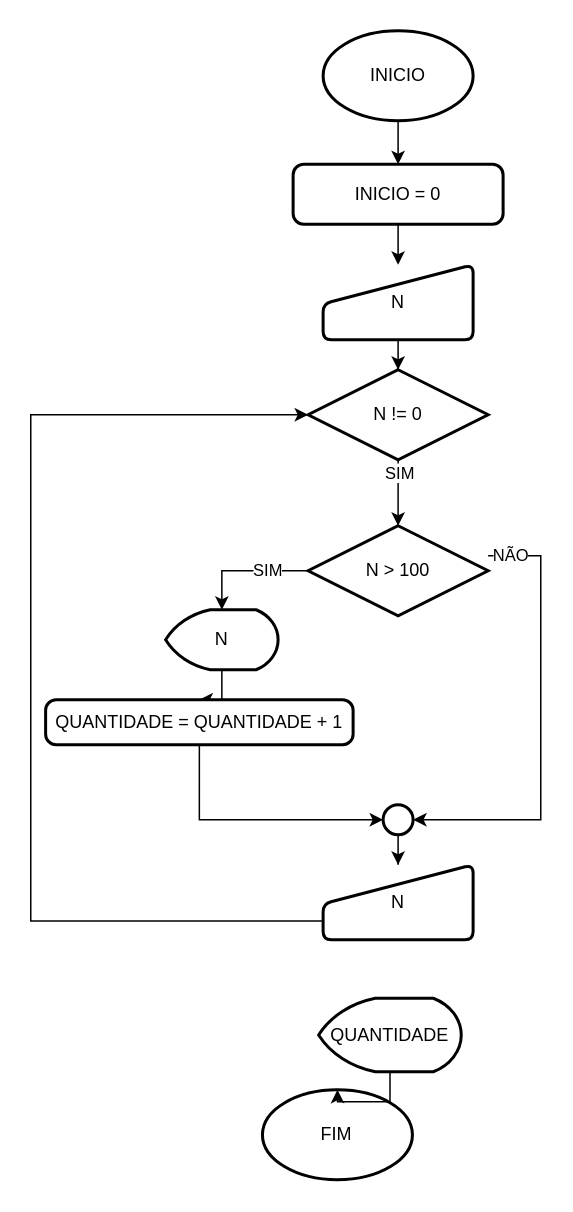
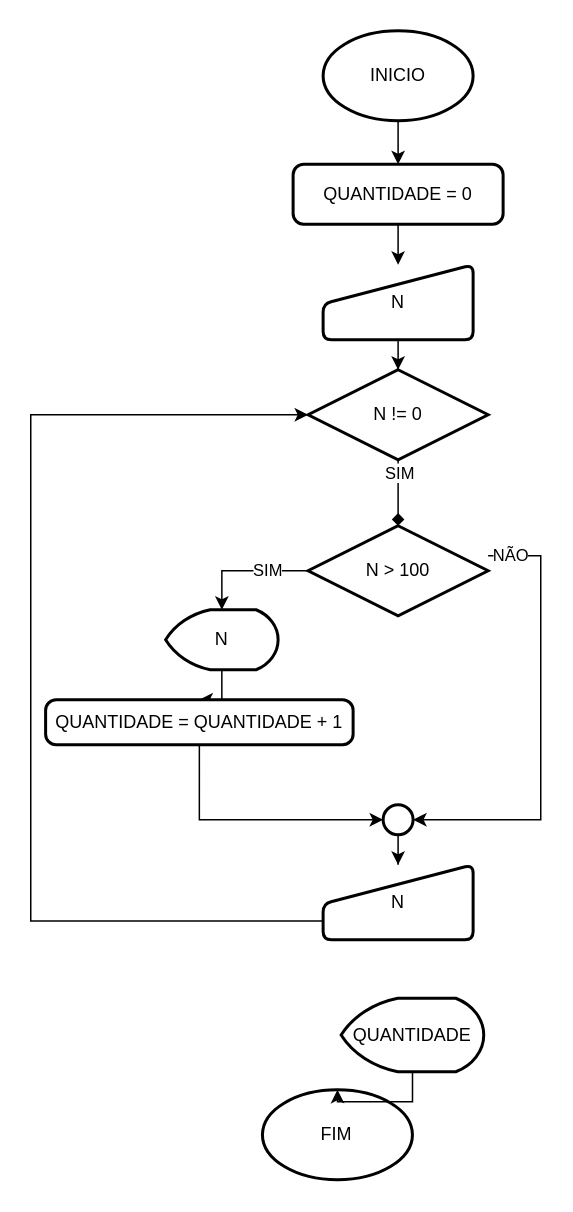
(398, 194) -> (398, 194)
(398, 514) -> (398, 513)
(390, 1035) -> (412, 1035)
